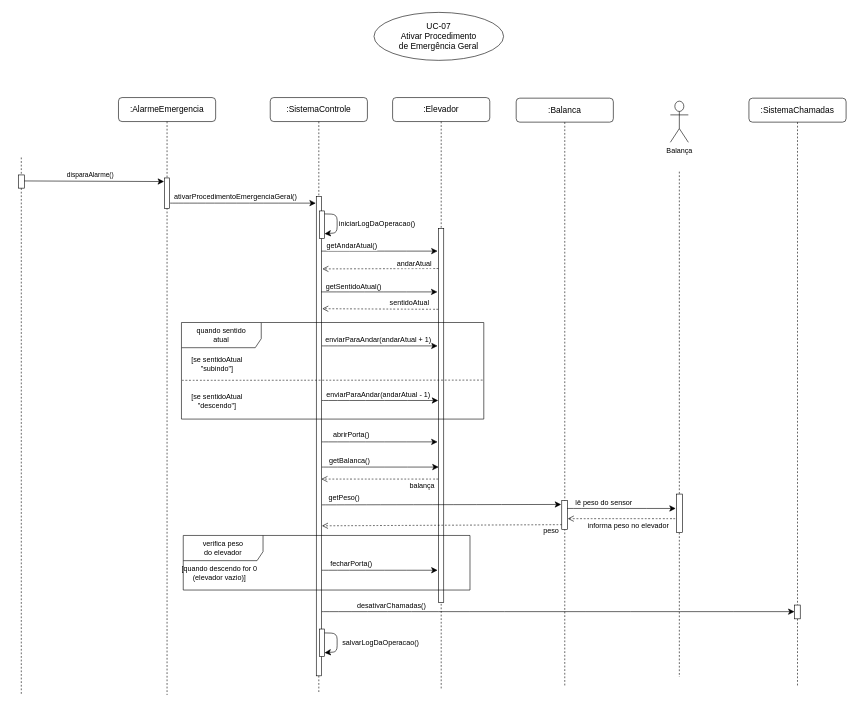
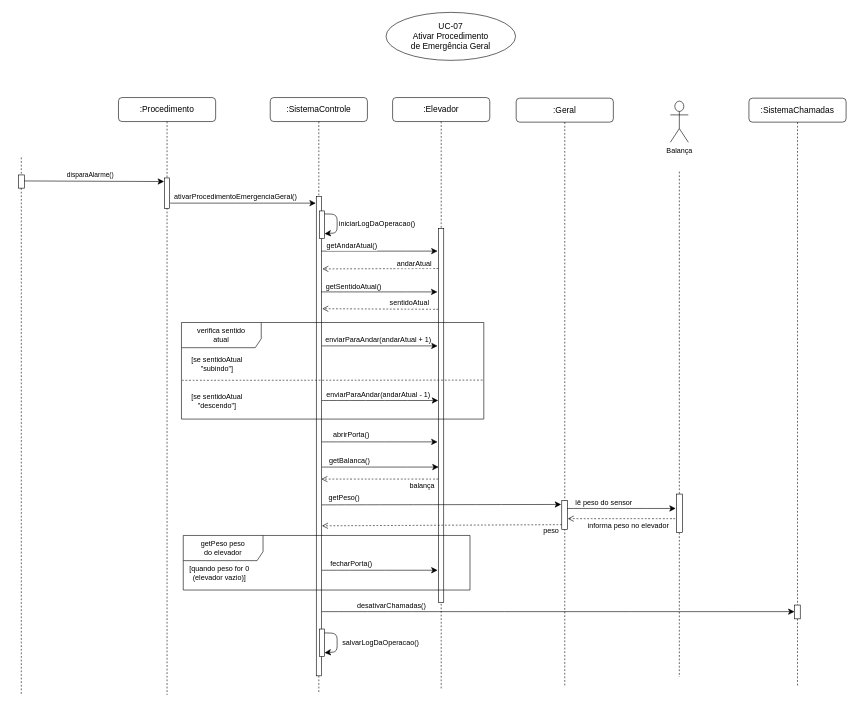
(439, 36) -> (451, 36)
(167, 110) -> (167, 110)
(565, 110) -> (565, 110)
(221, 335) -> (221, 335)
(223, 548) -> (223, 548)
(220, 573) -> (220, 573)
